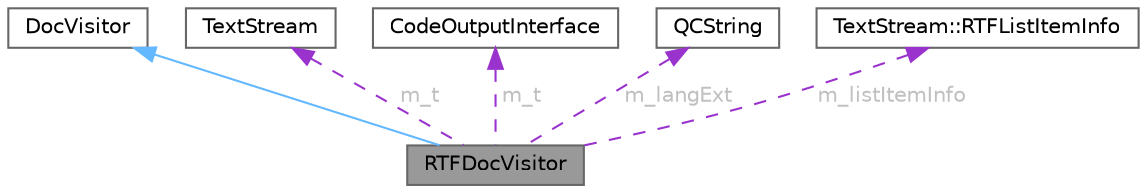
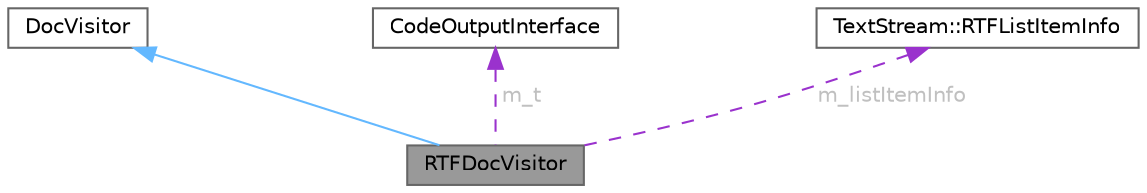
(261, 28) -> none
(718, 28) -> none
